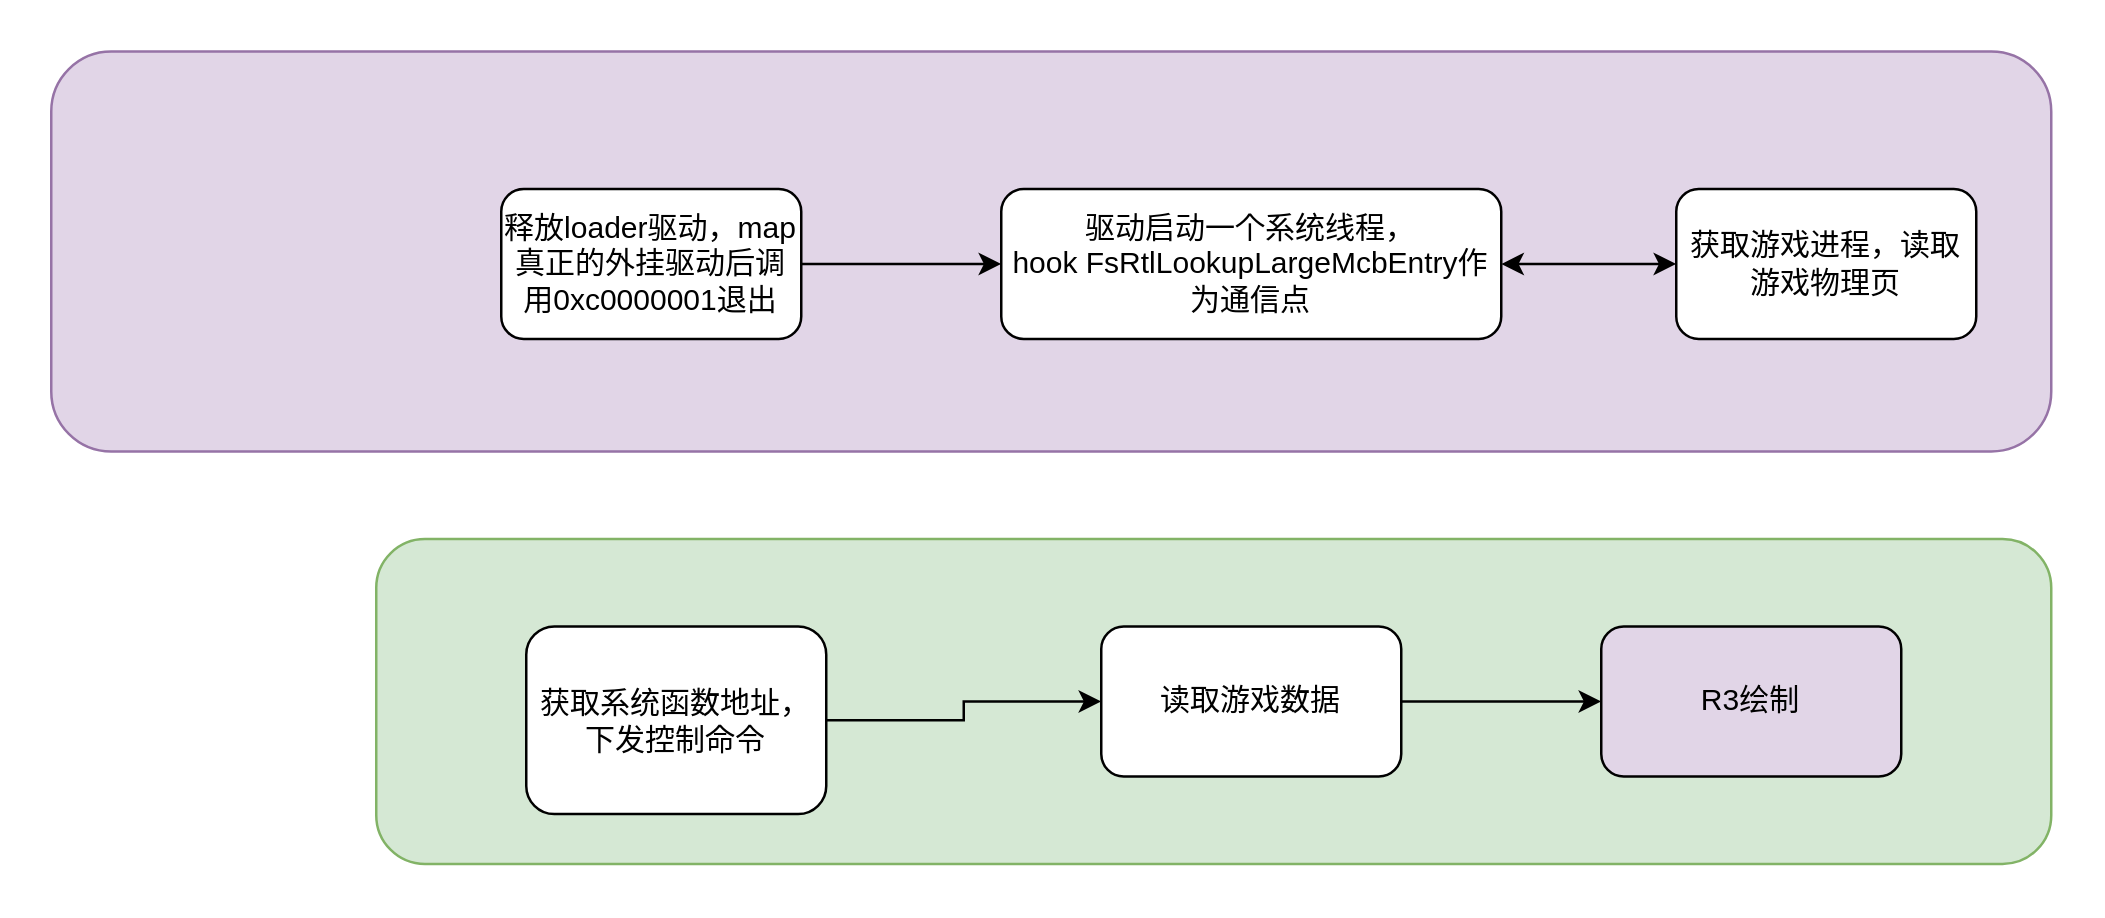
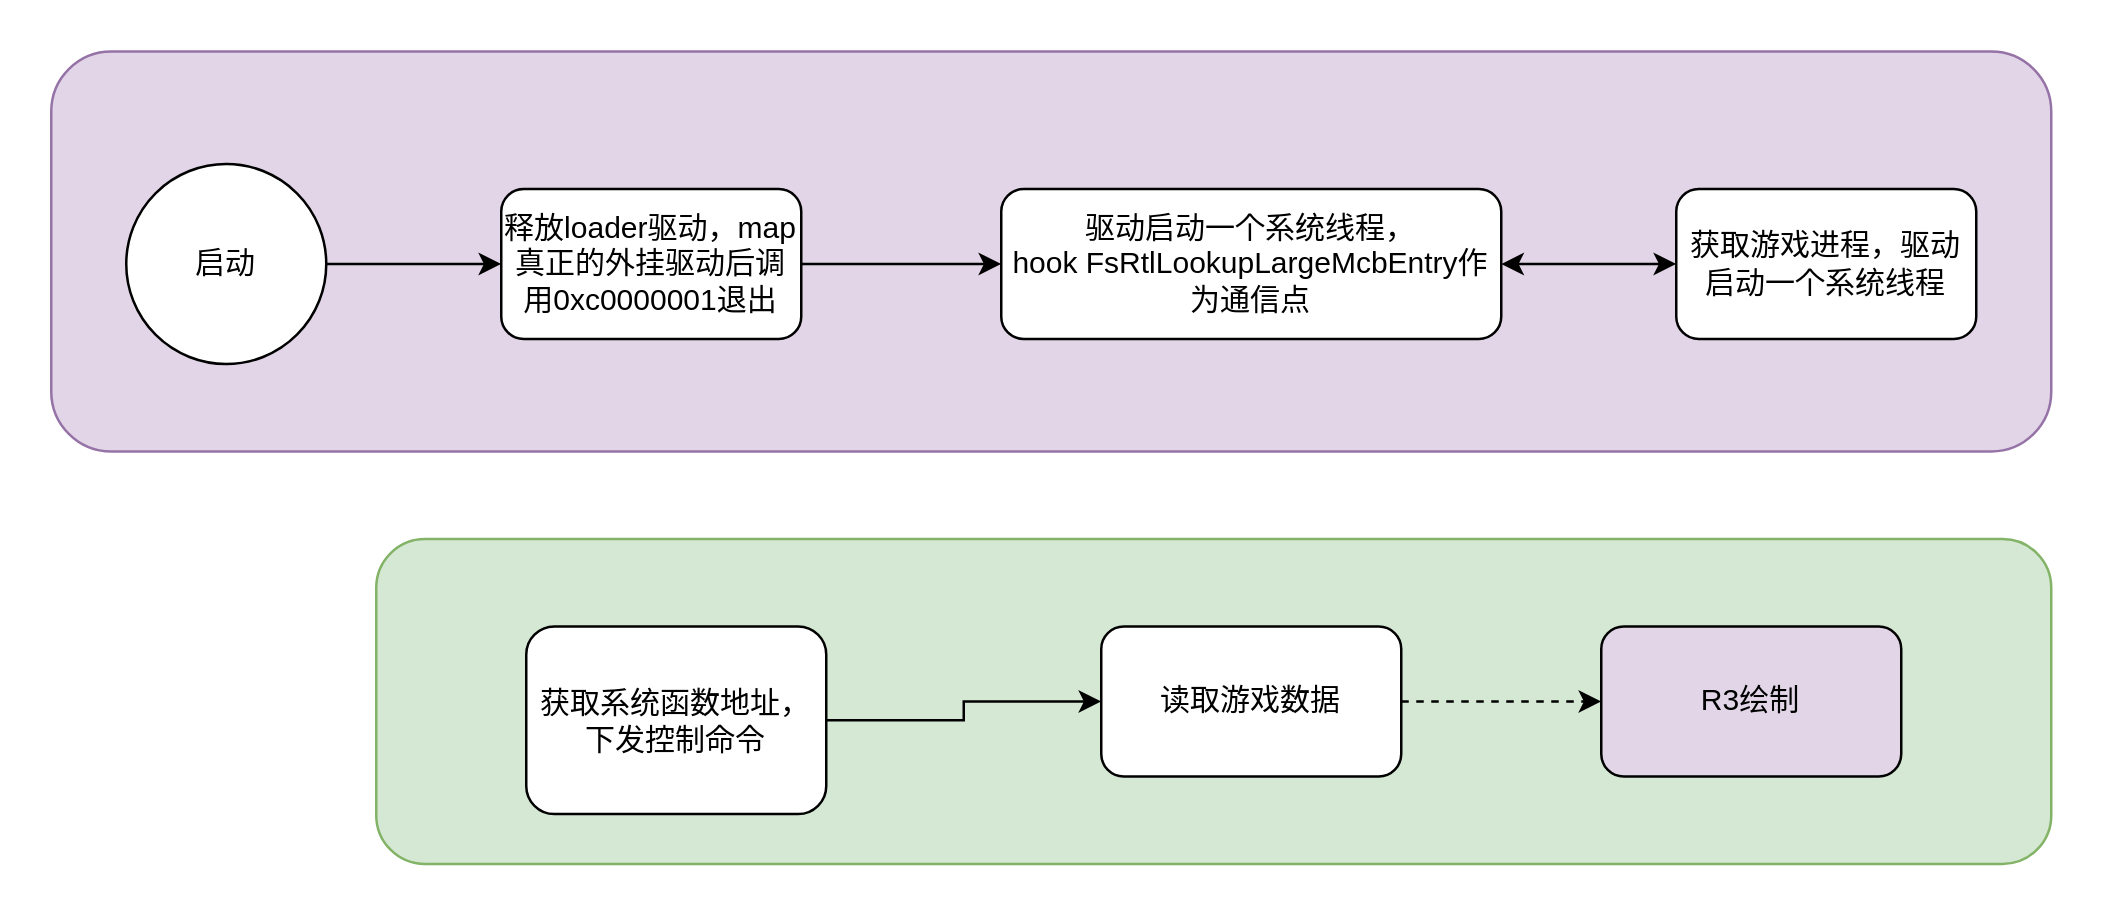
none -> (226, 264)
none -> (405, 264)
(1826, 264) -> (1826, 264)
(1492, 701) -> (1492, 701)
